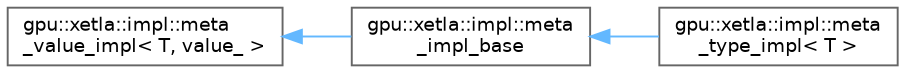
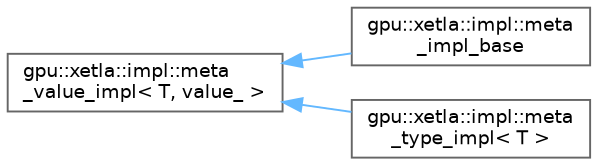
(635, 37) -> (327, 108)
